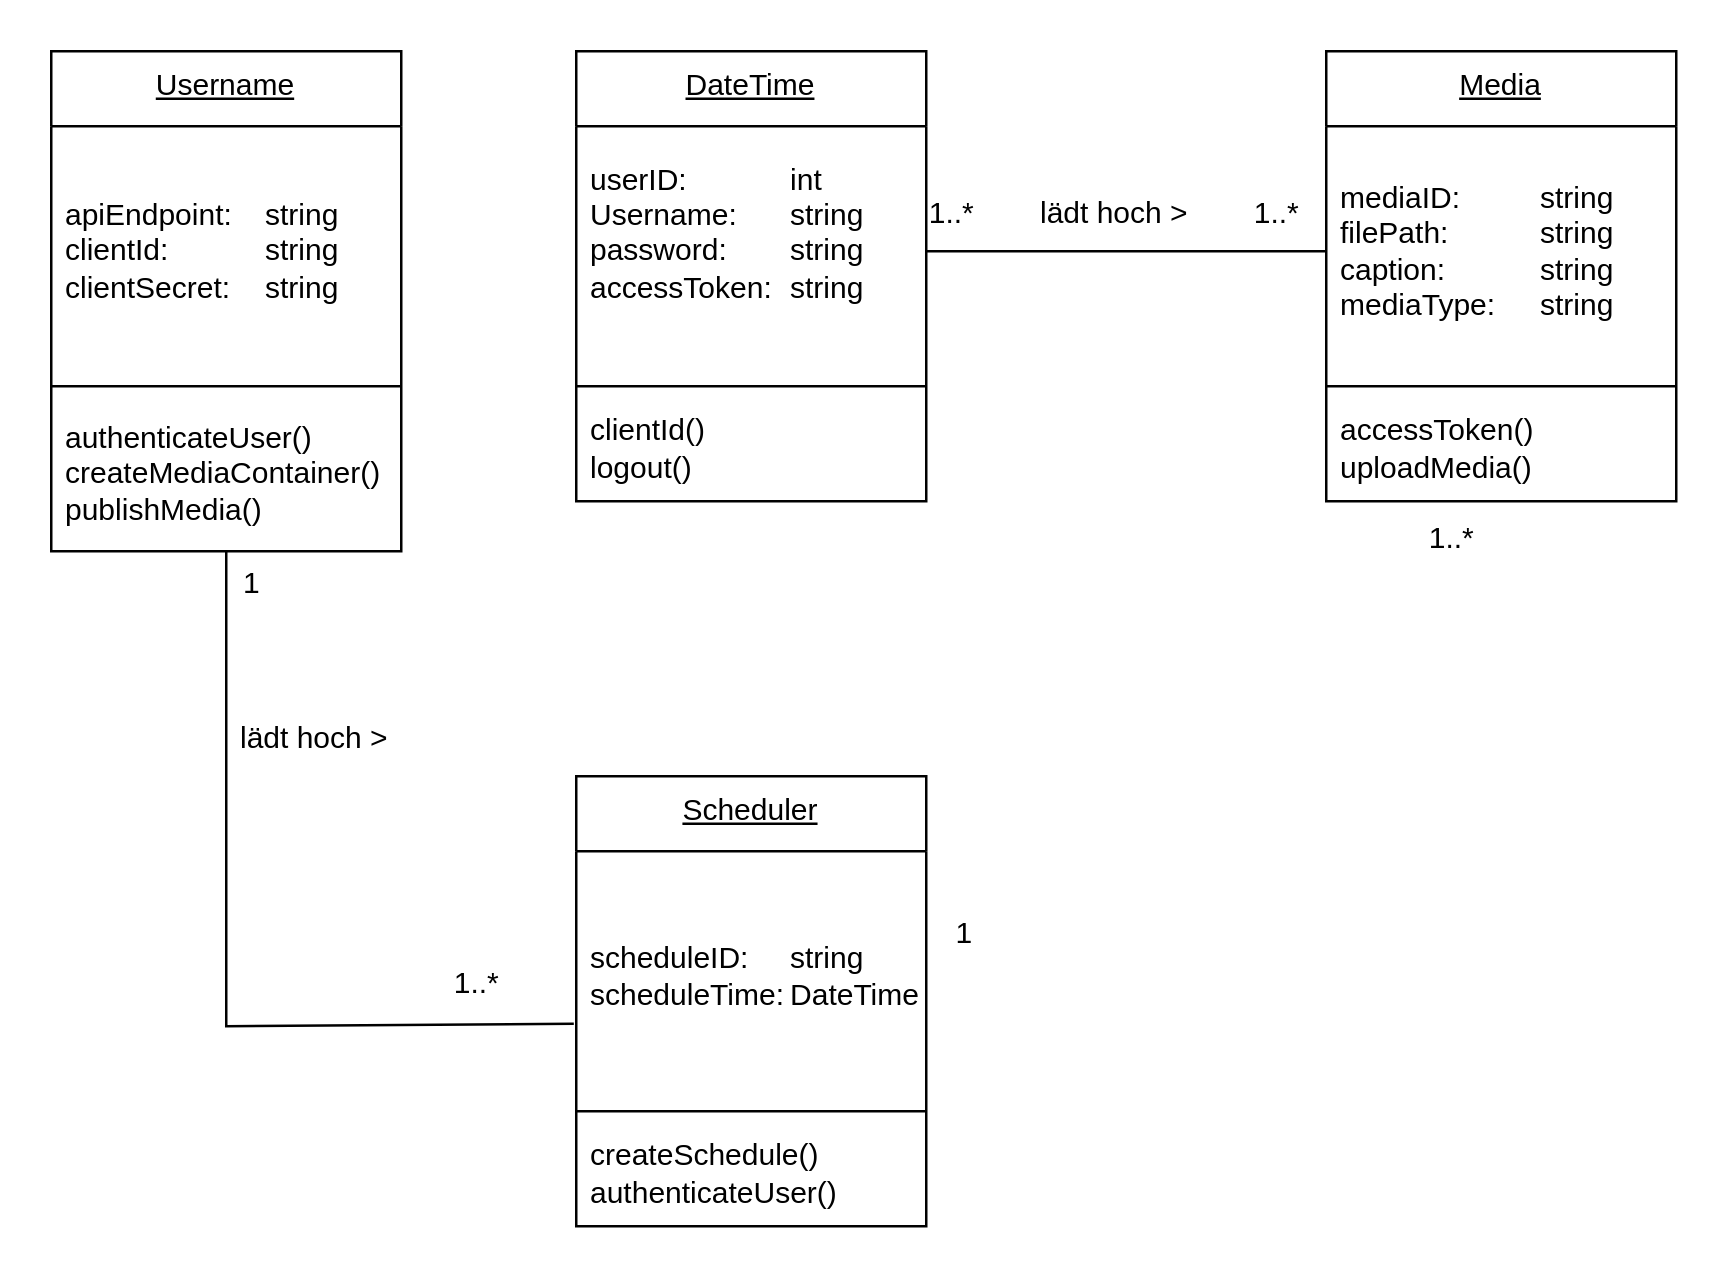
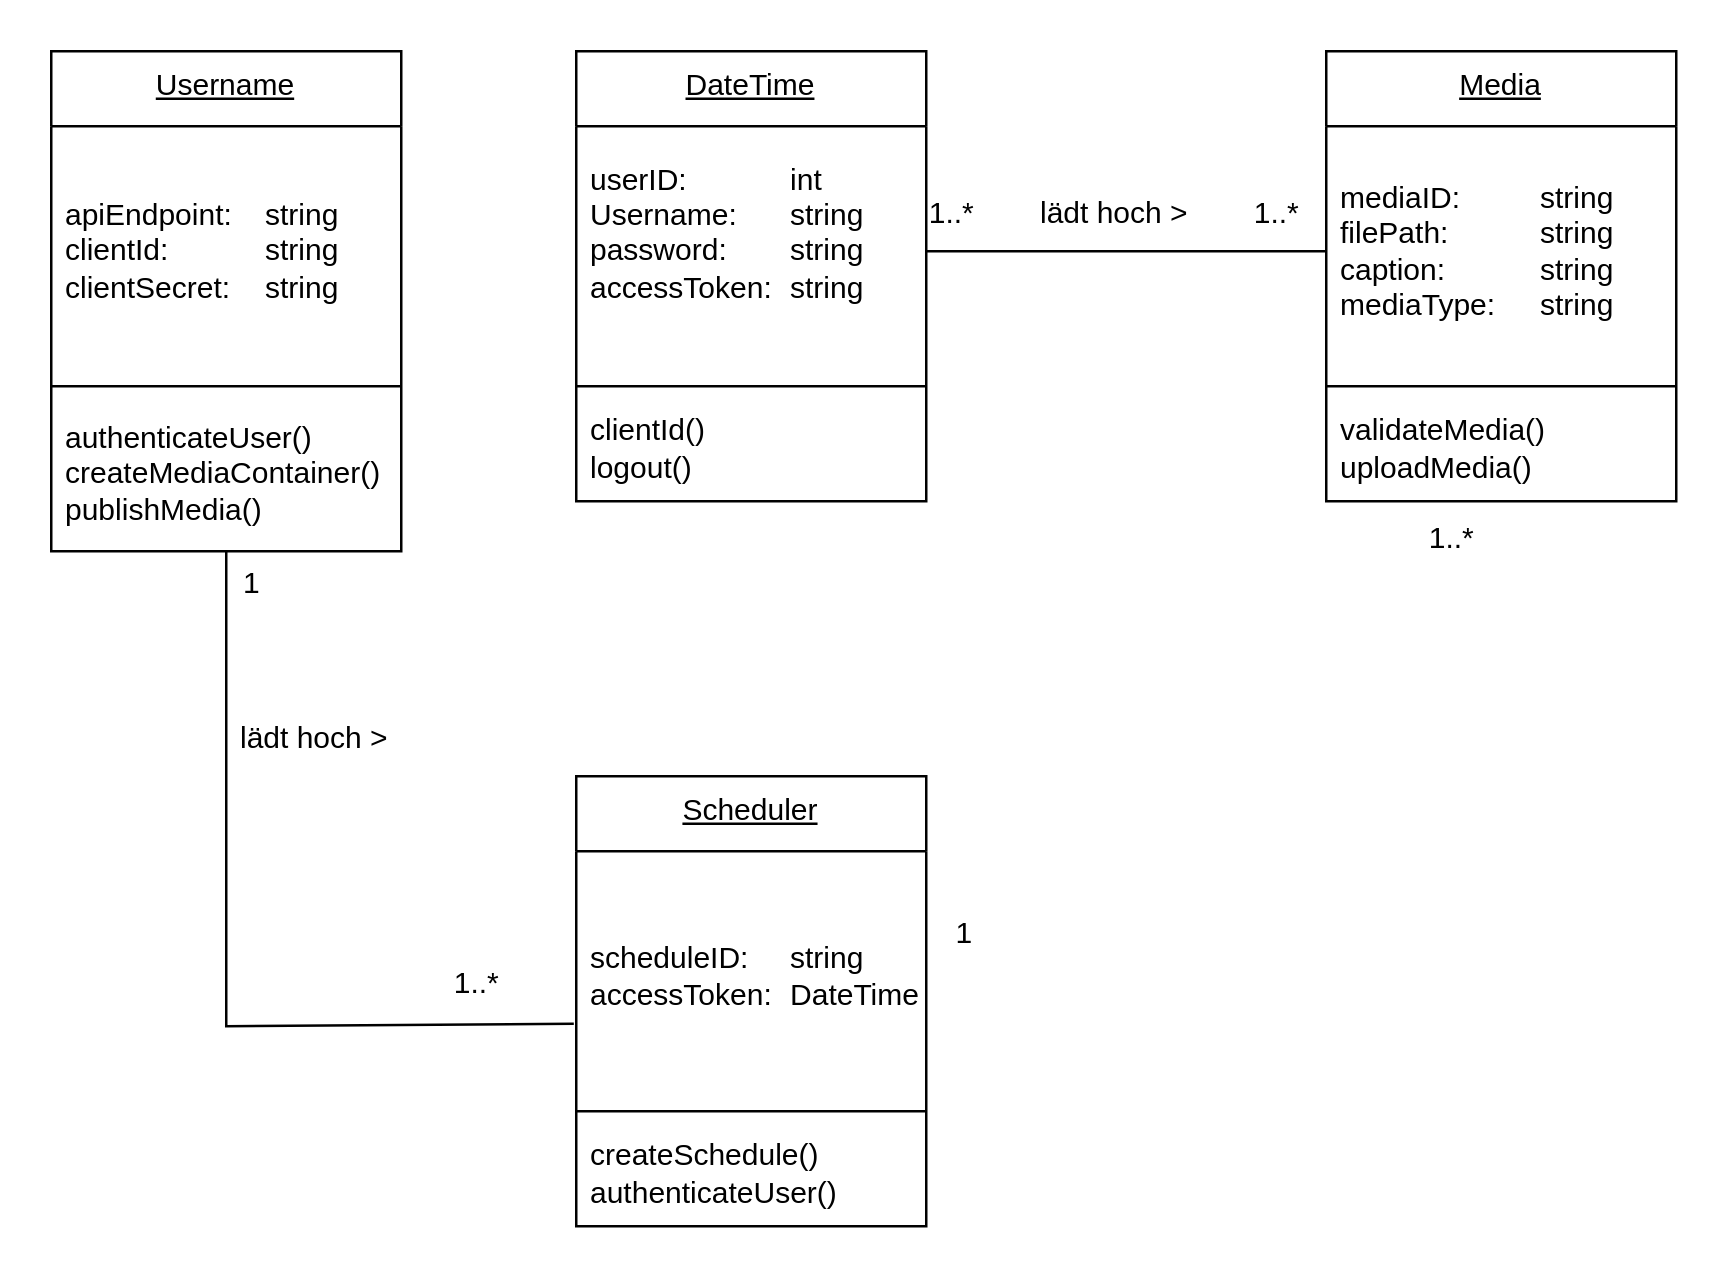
(1450, 449) -> (1456, 449)
(754, 976) -> (754, 976)
